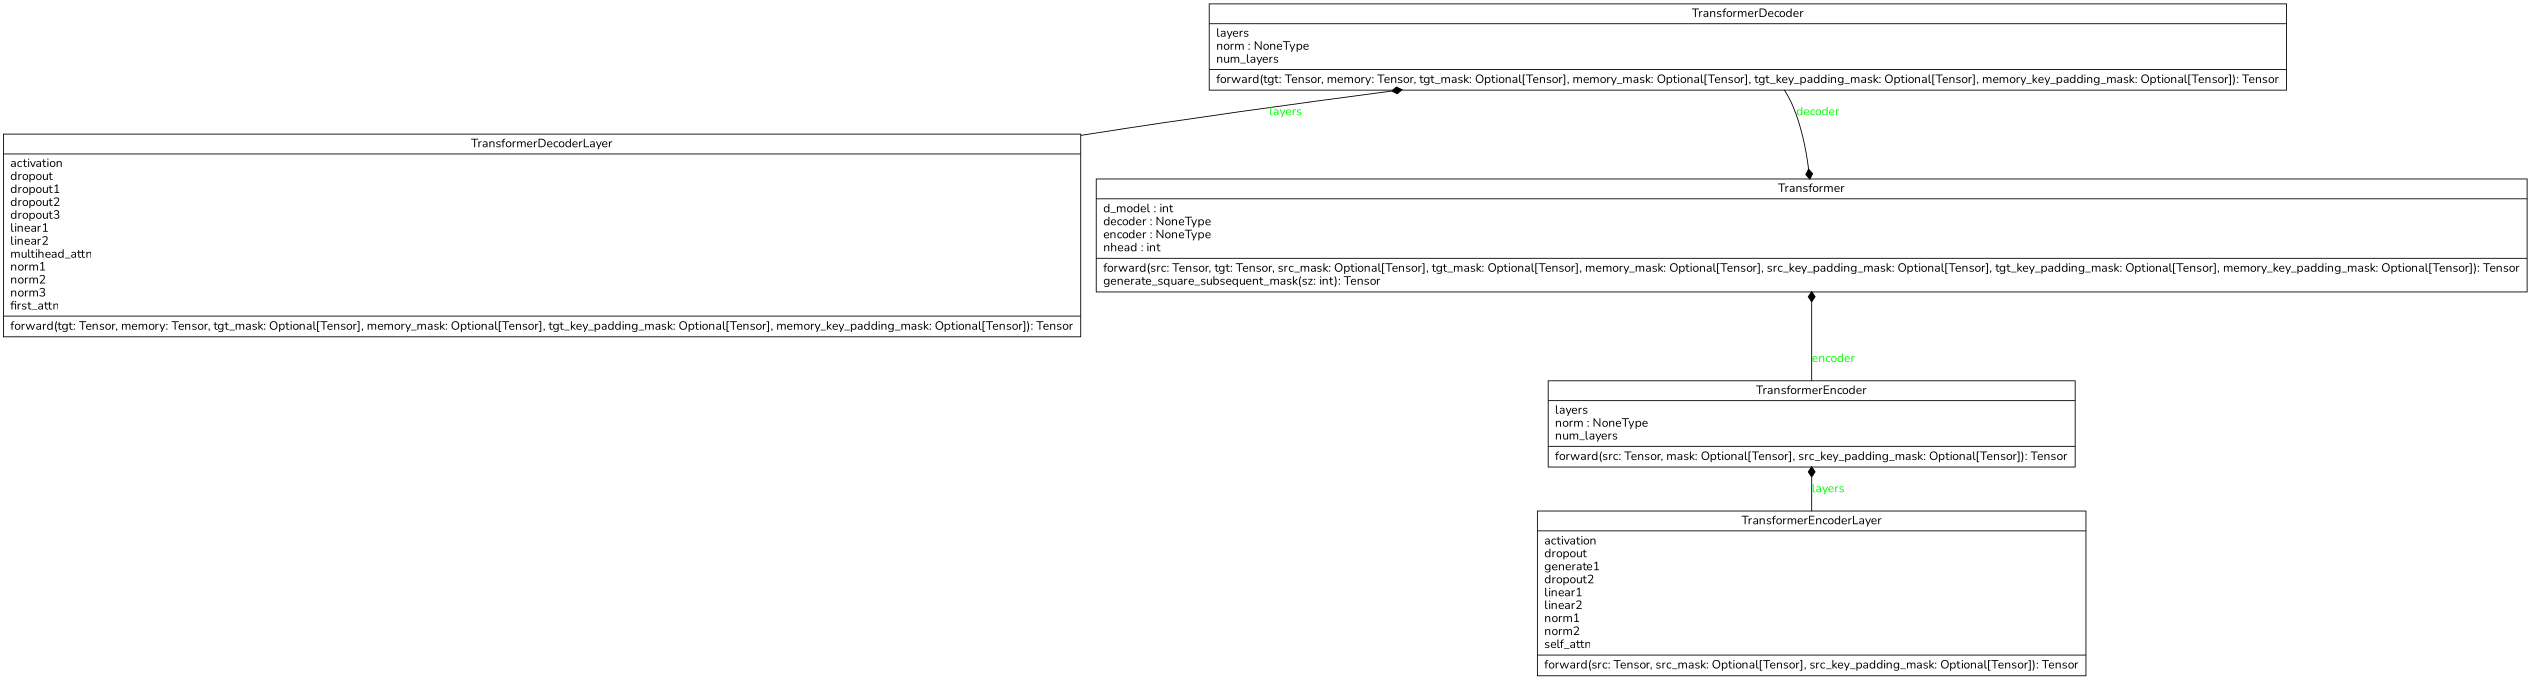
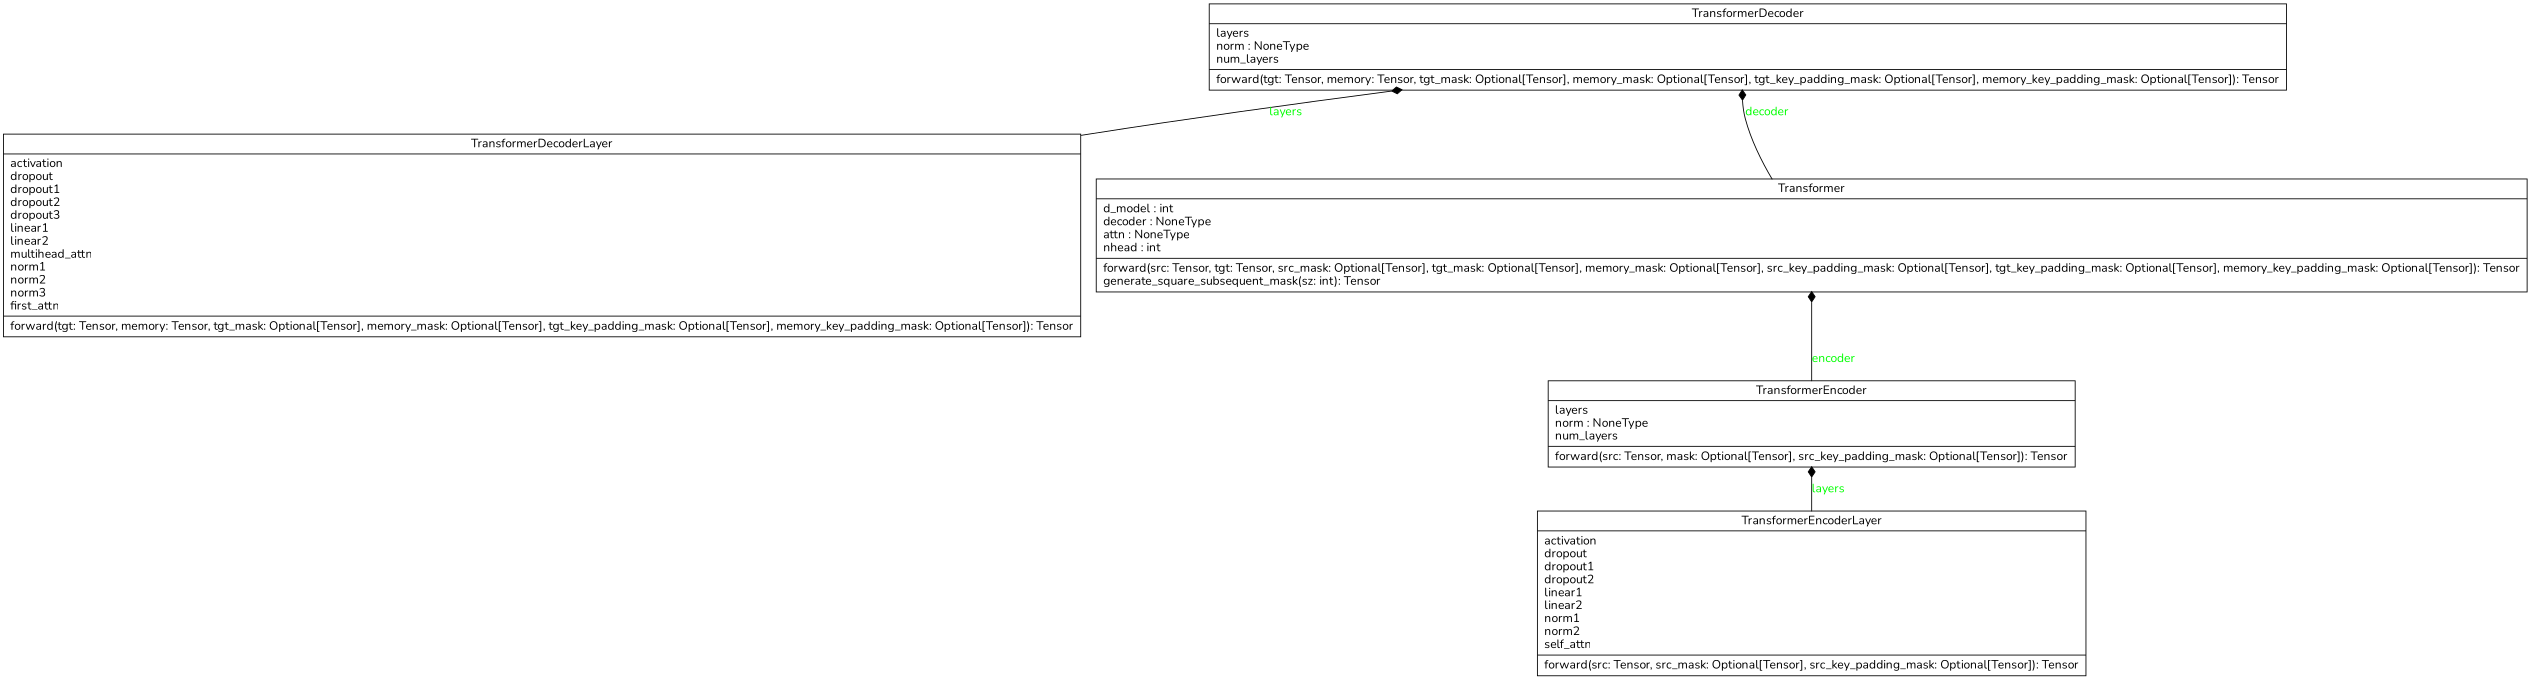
(1800, 128) -> (1753, 141)
(1157, 235) -> (1147, 235)
(1572, 567) -> (1569, 567)
